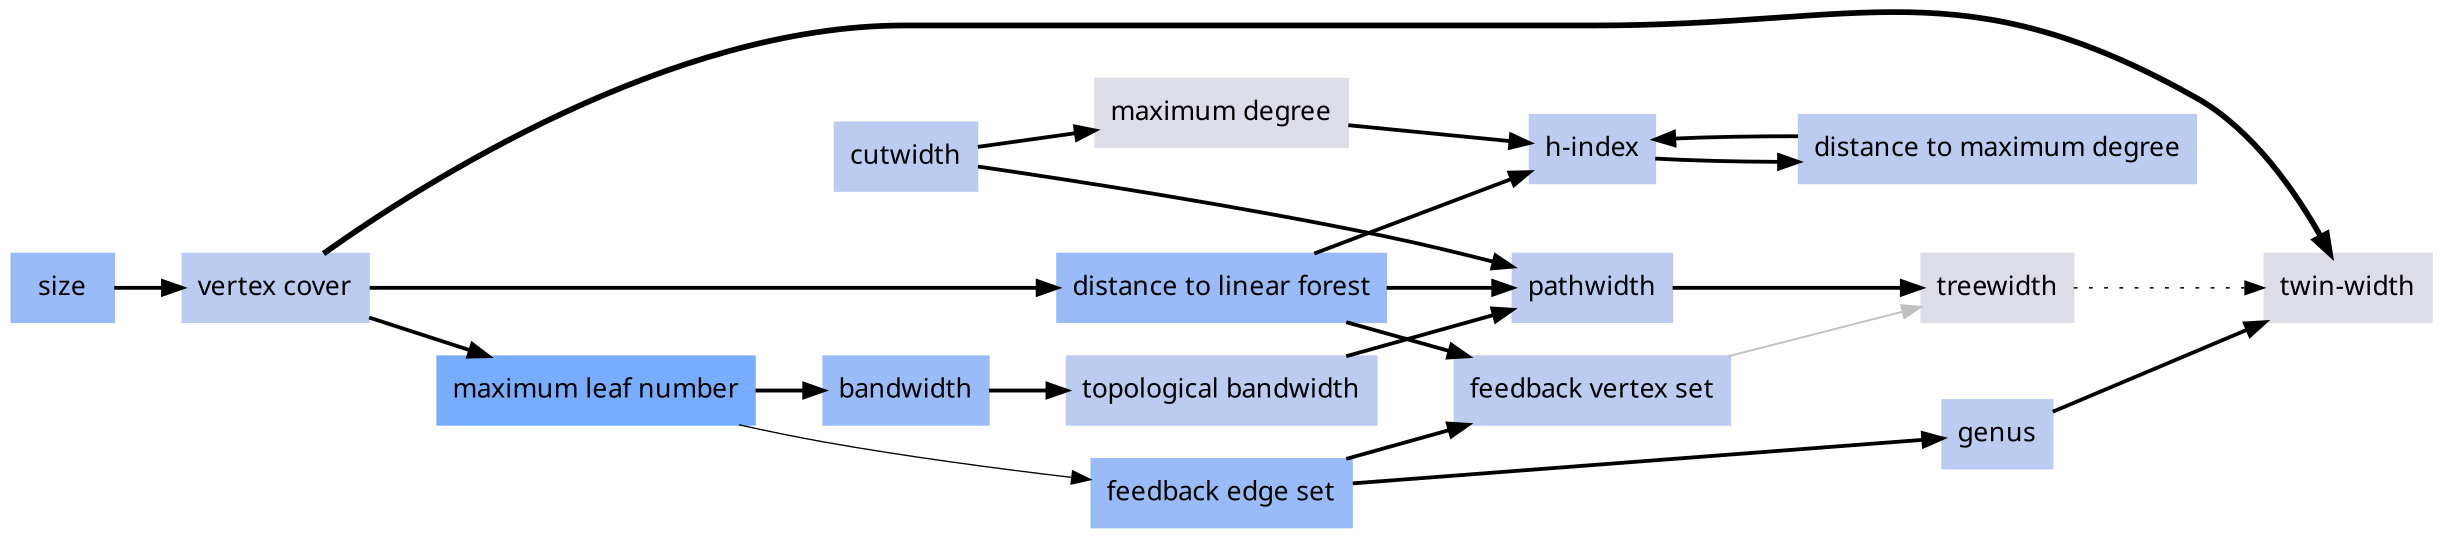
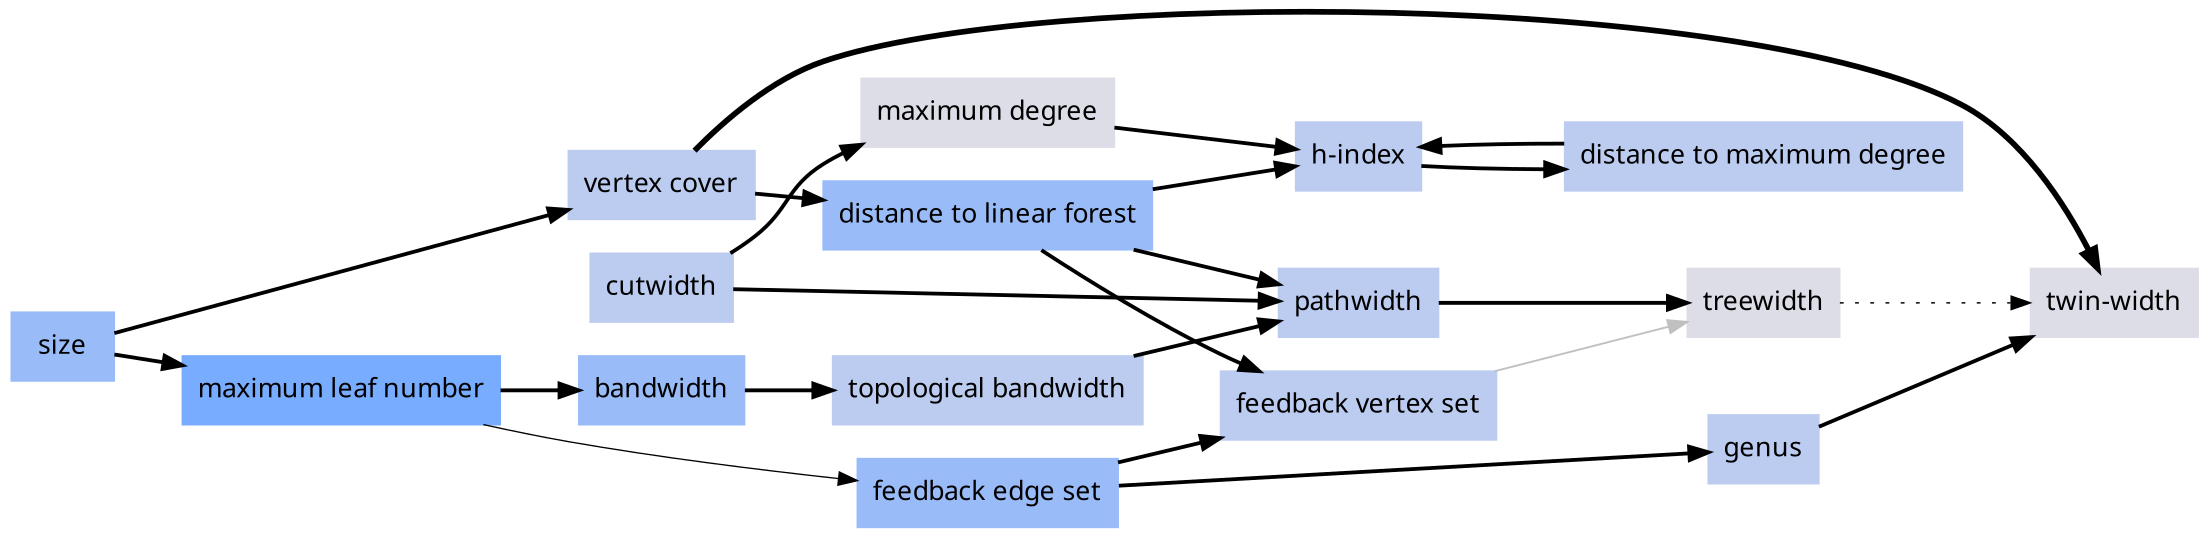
(420, 334) -> (139, 358)
